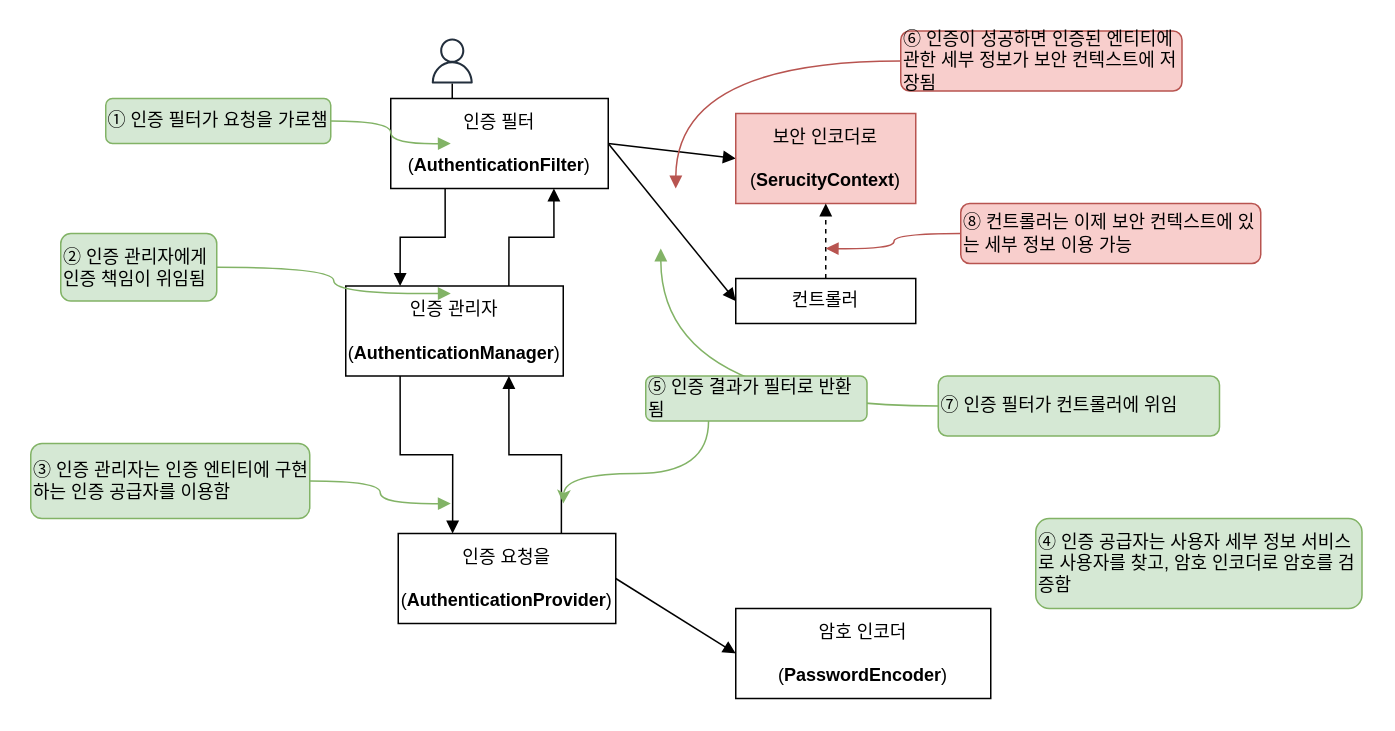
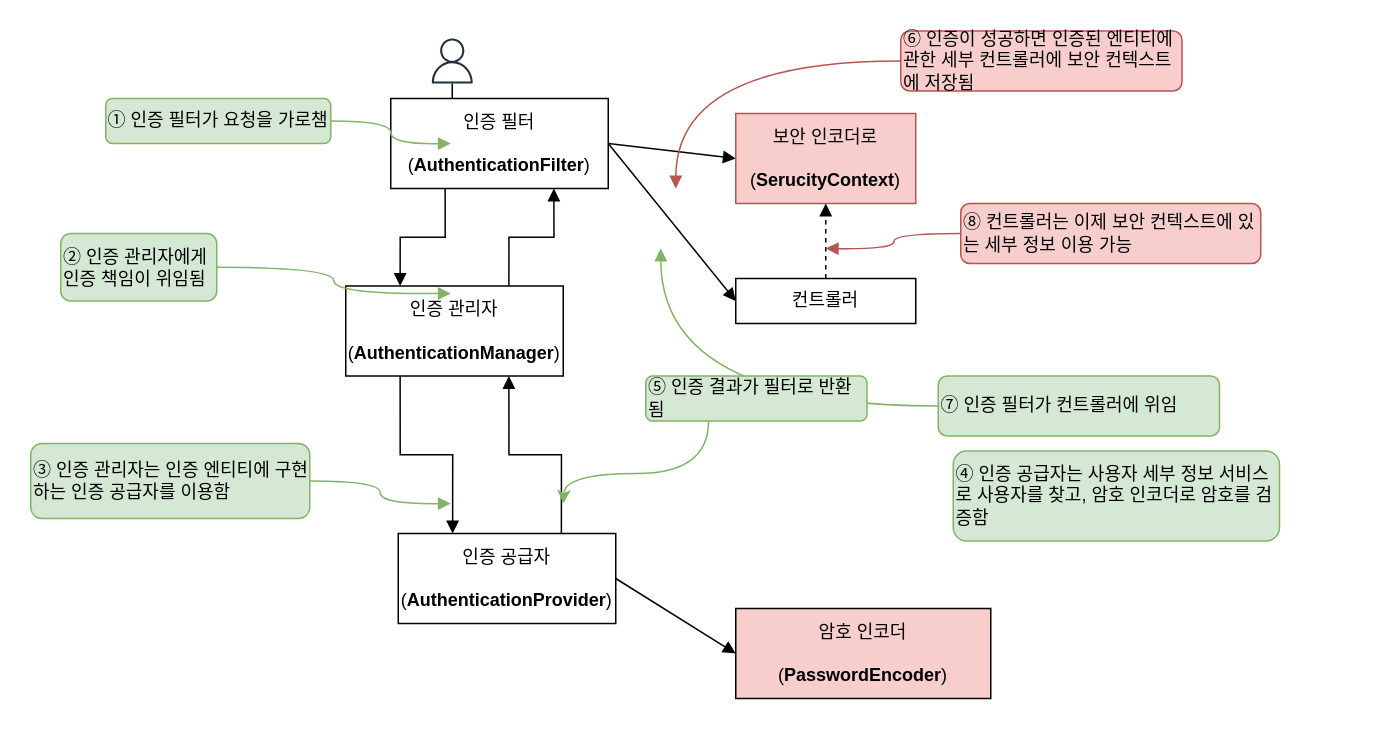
(1043, 61) -> (1043, 61)
(1199, 563) -> (1116, 496)
(507, 578) -> (507, 578)
(863, 653) -> (863, 653)
